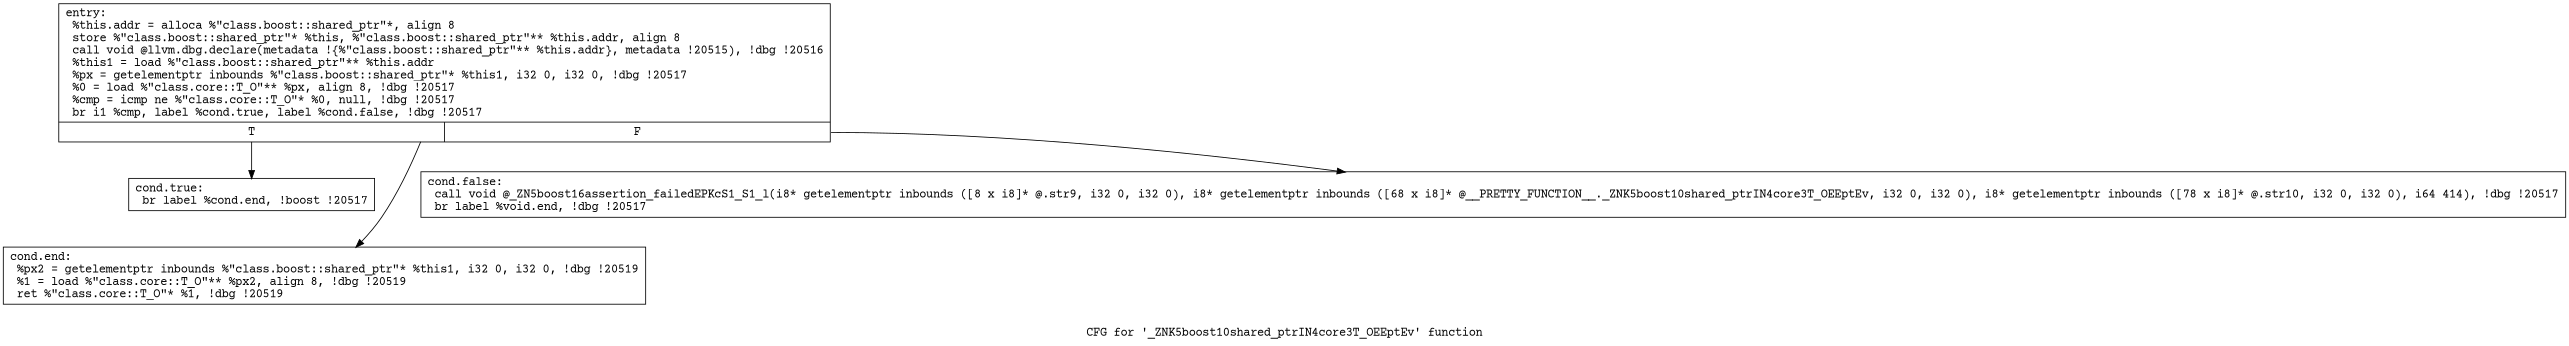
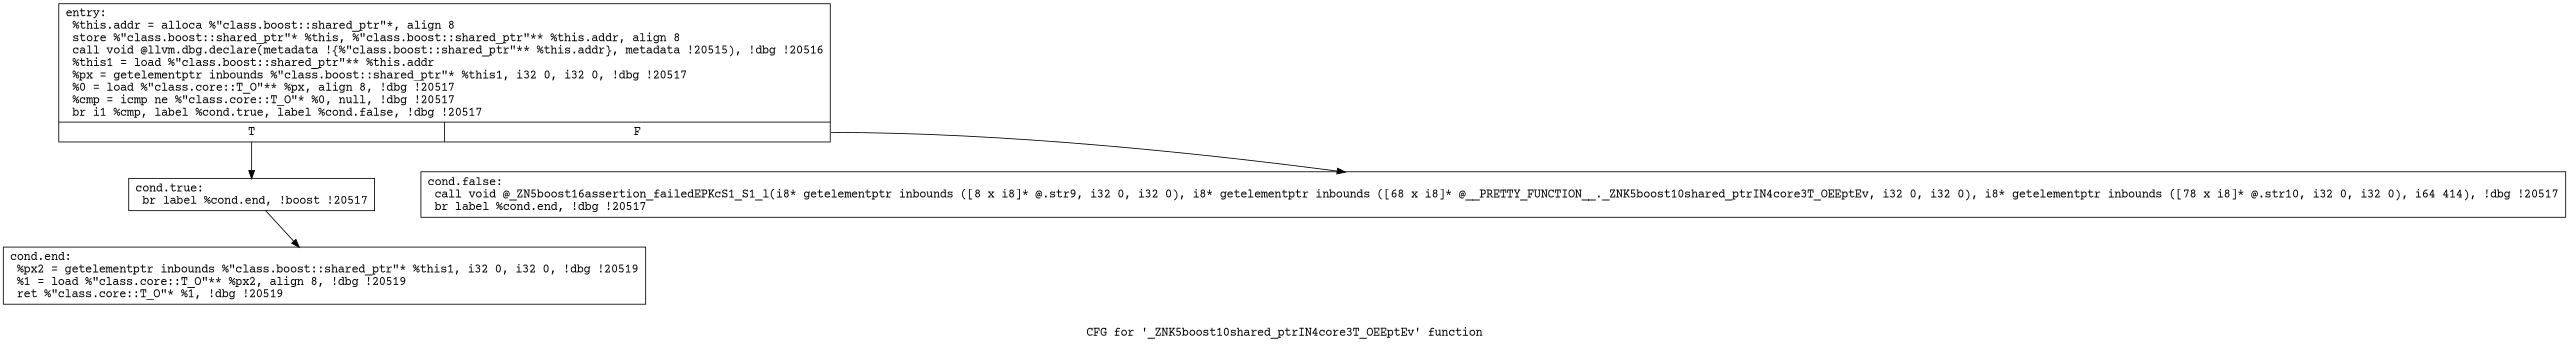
(396, 194) -> (279, 226)
(537, 207) -> (537, 207)
